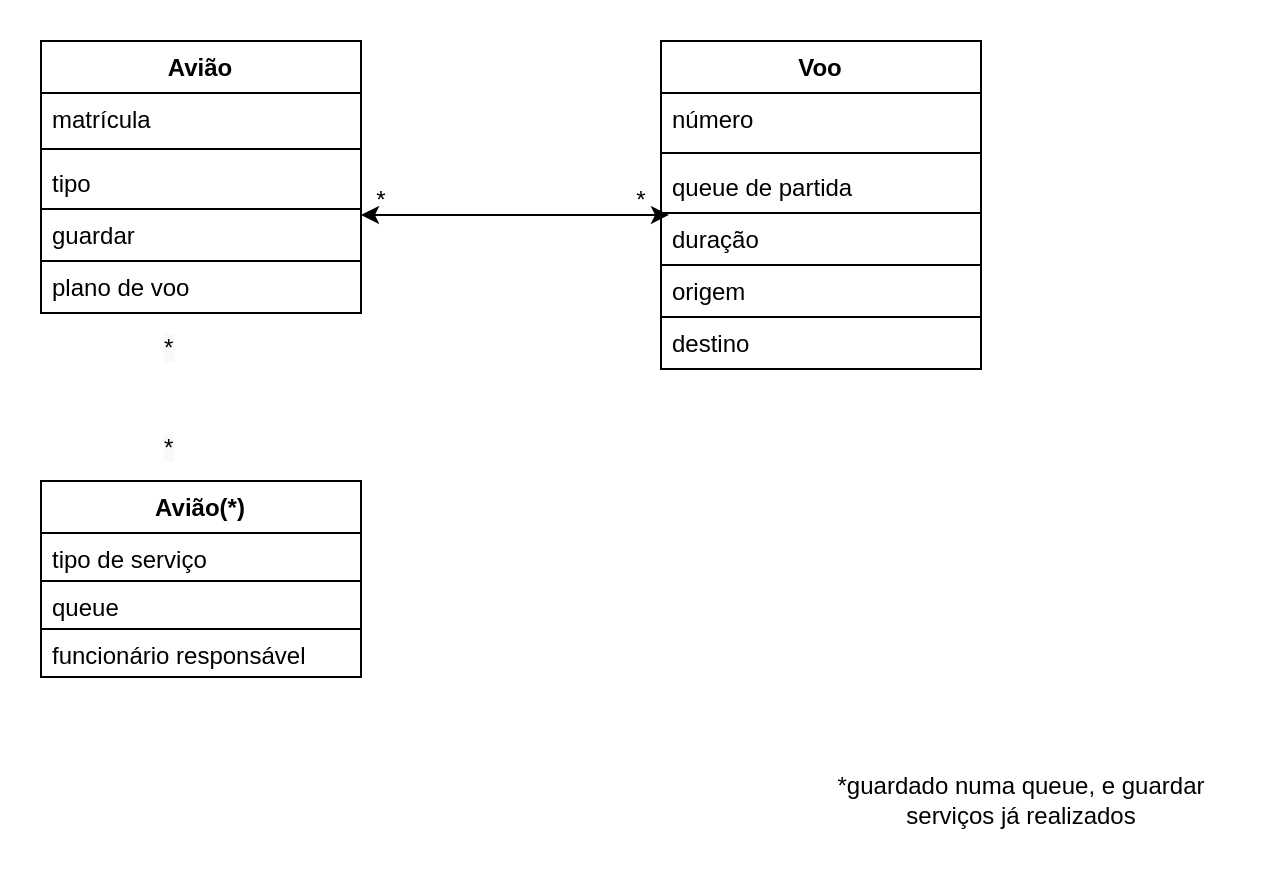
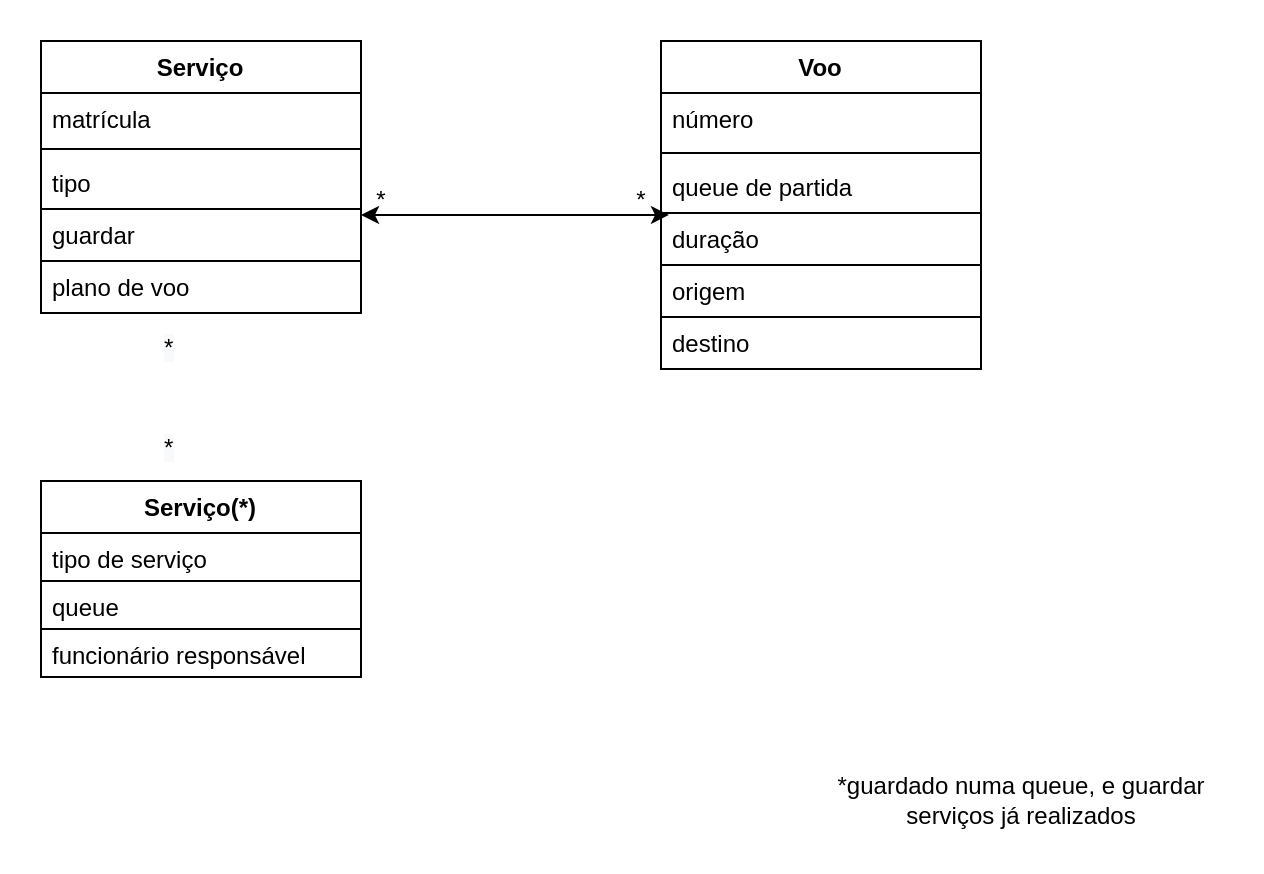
(200, 68) -> (200, 68)
(200, 508) -> (200, 508)
